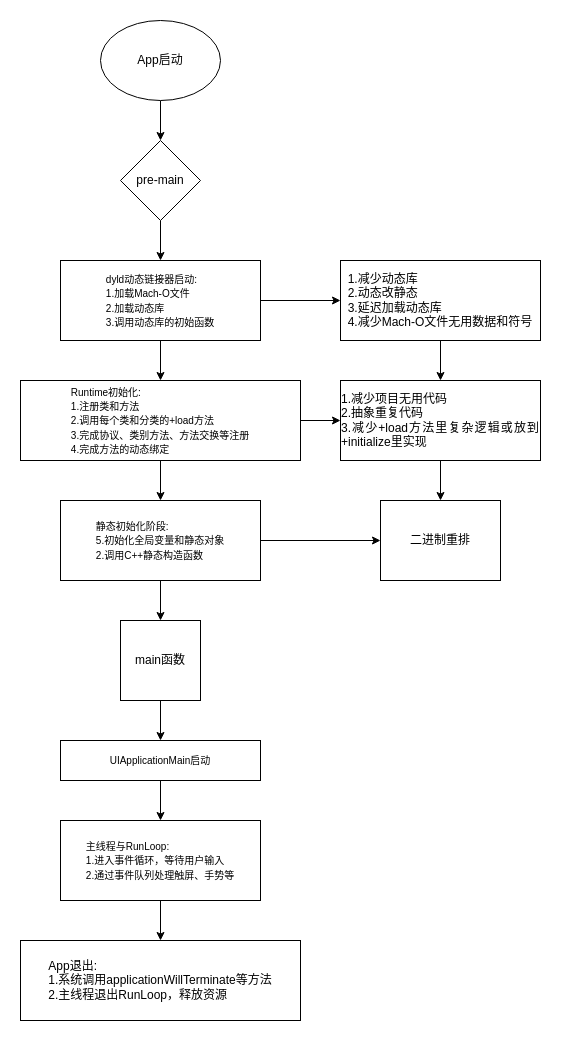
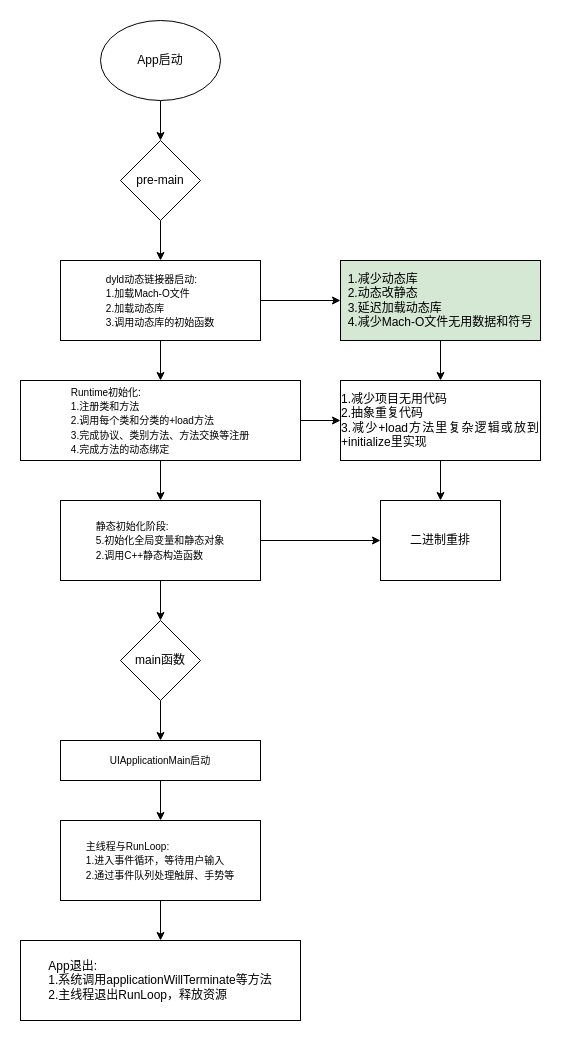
(441, 301) -> (441, 301)
(161, 661) -> (161, 661)
